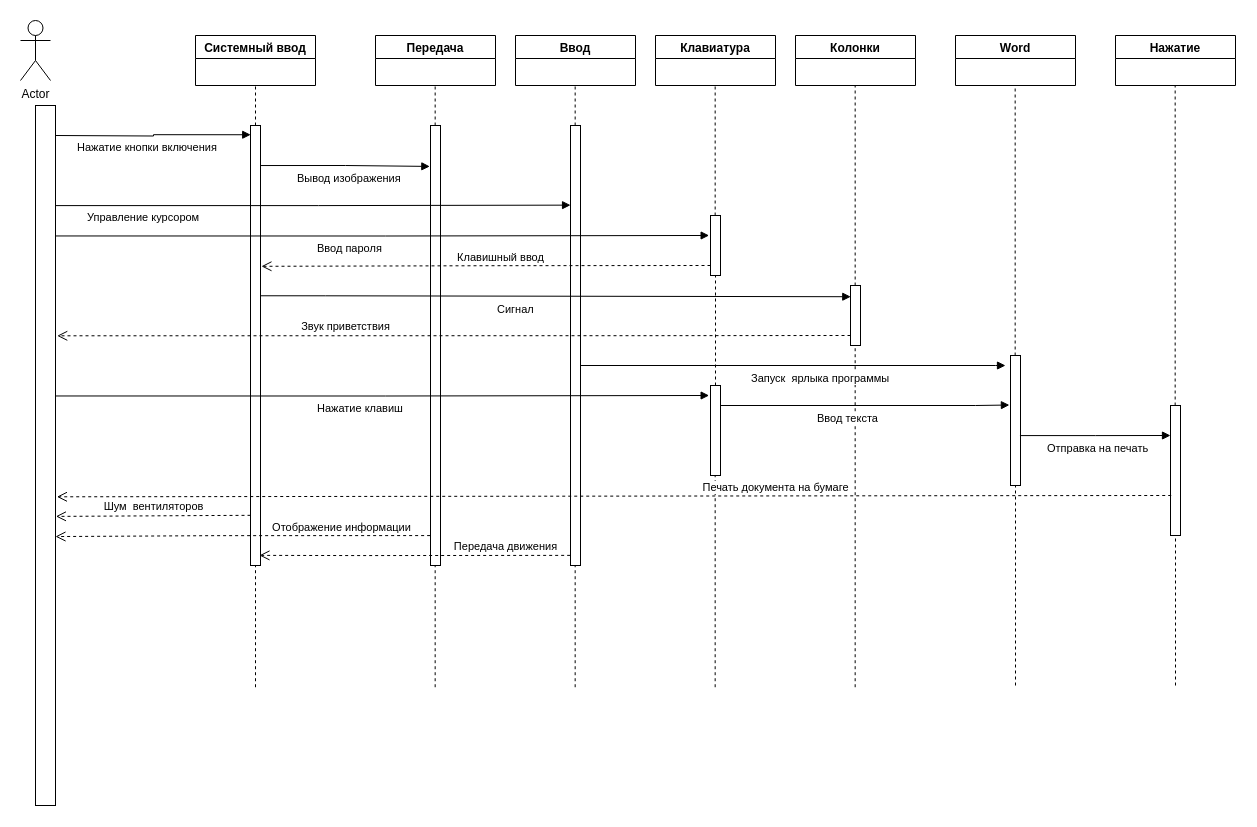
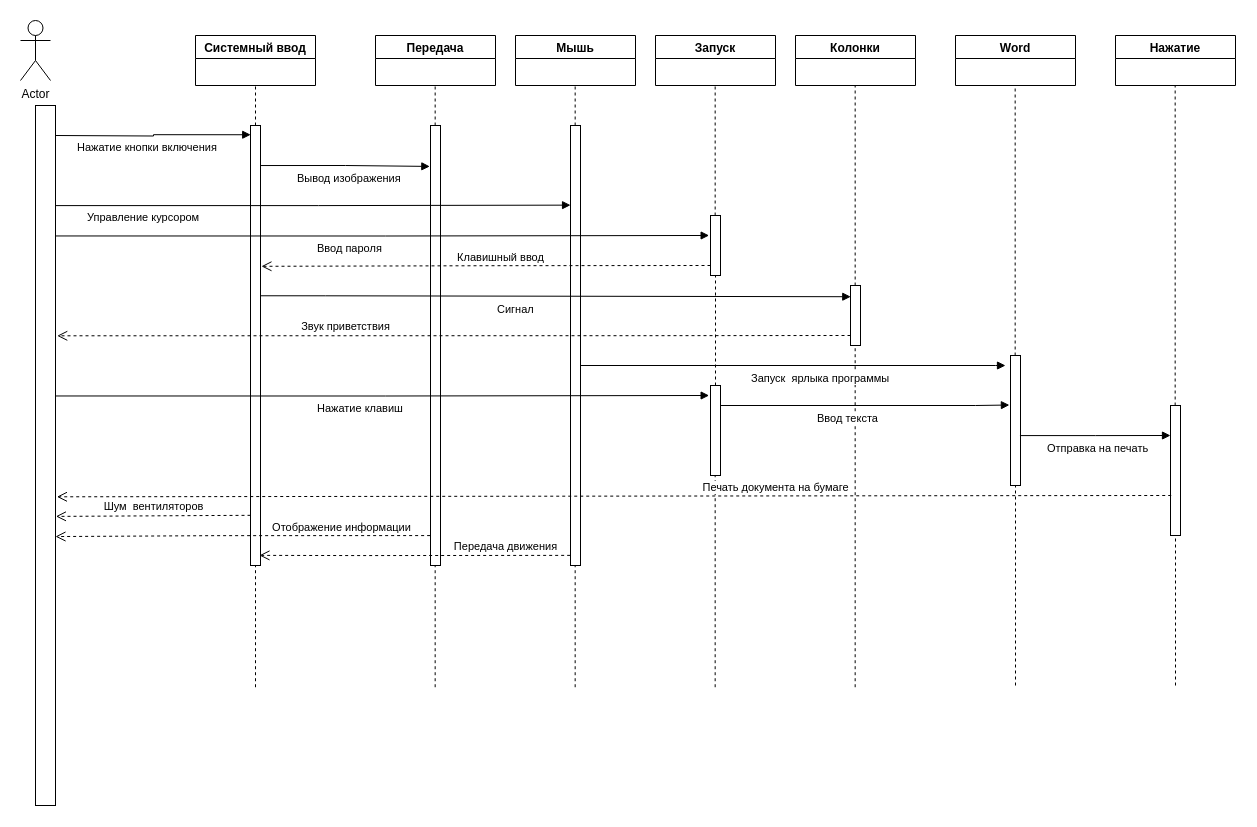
(575, 48) -> (575, 48)
(715, 48) -> (715, 48)
